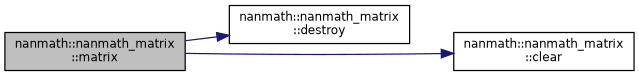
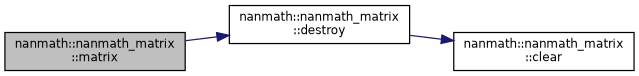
(313, 55) -> (426, 37)
